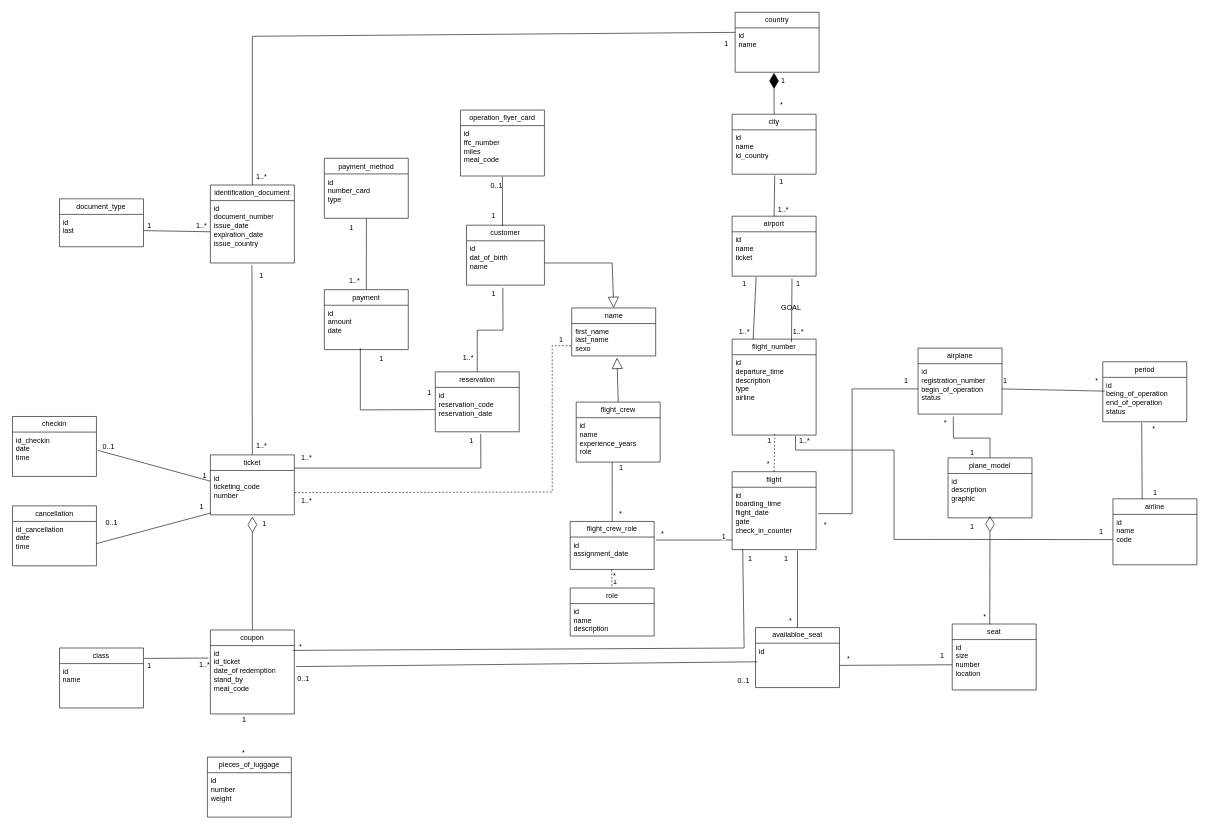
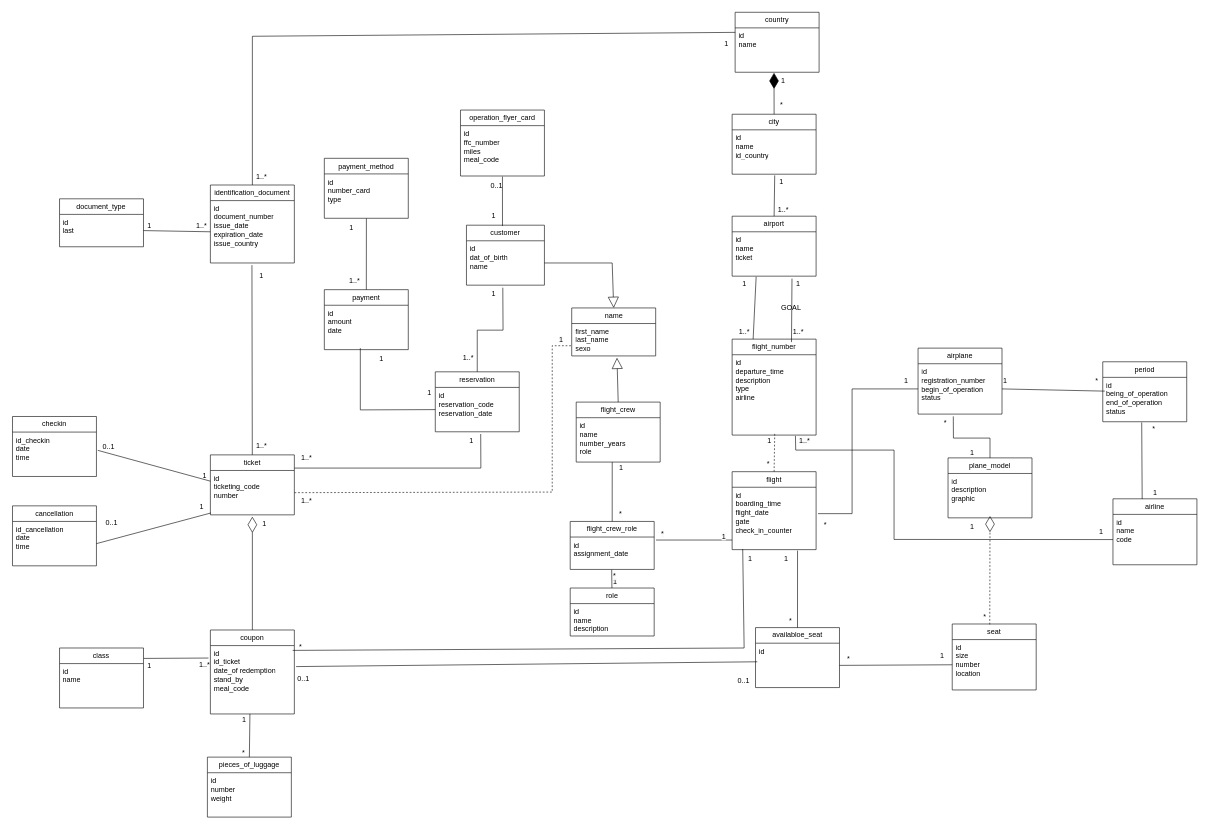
(611, 439) -> (604, 439)
(990, 577) -> (990, 577)
(612, 578) -> (612, 578)
none -> (250, 735)
